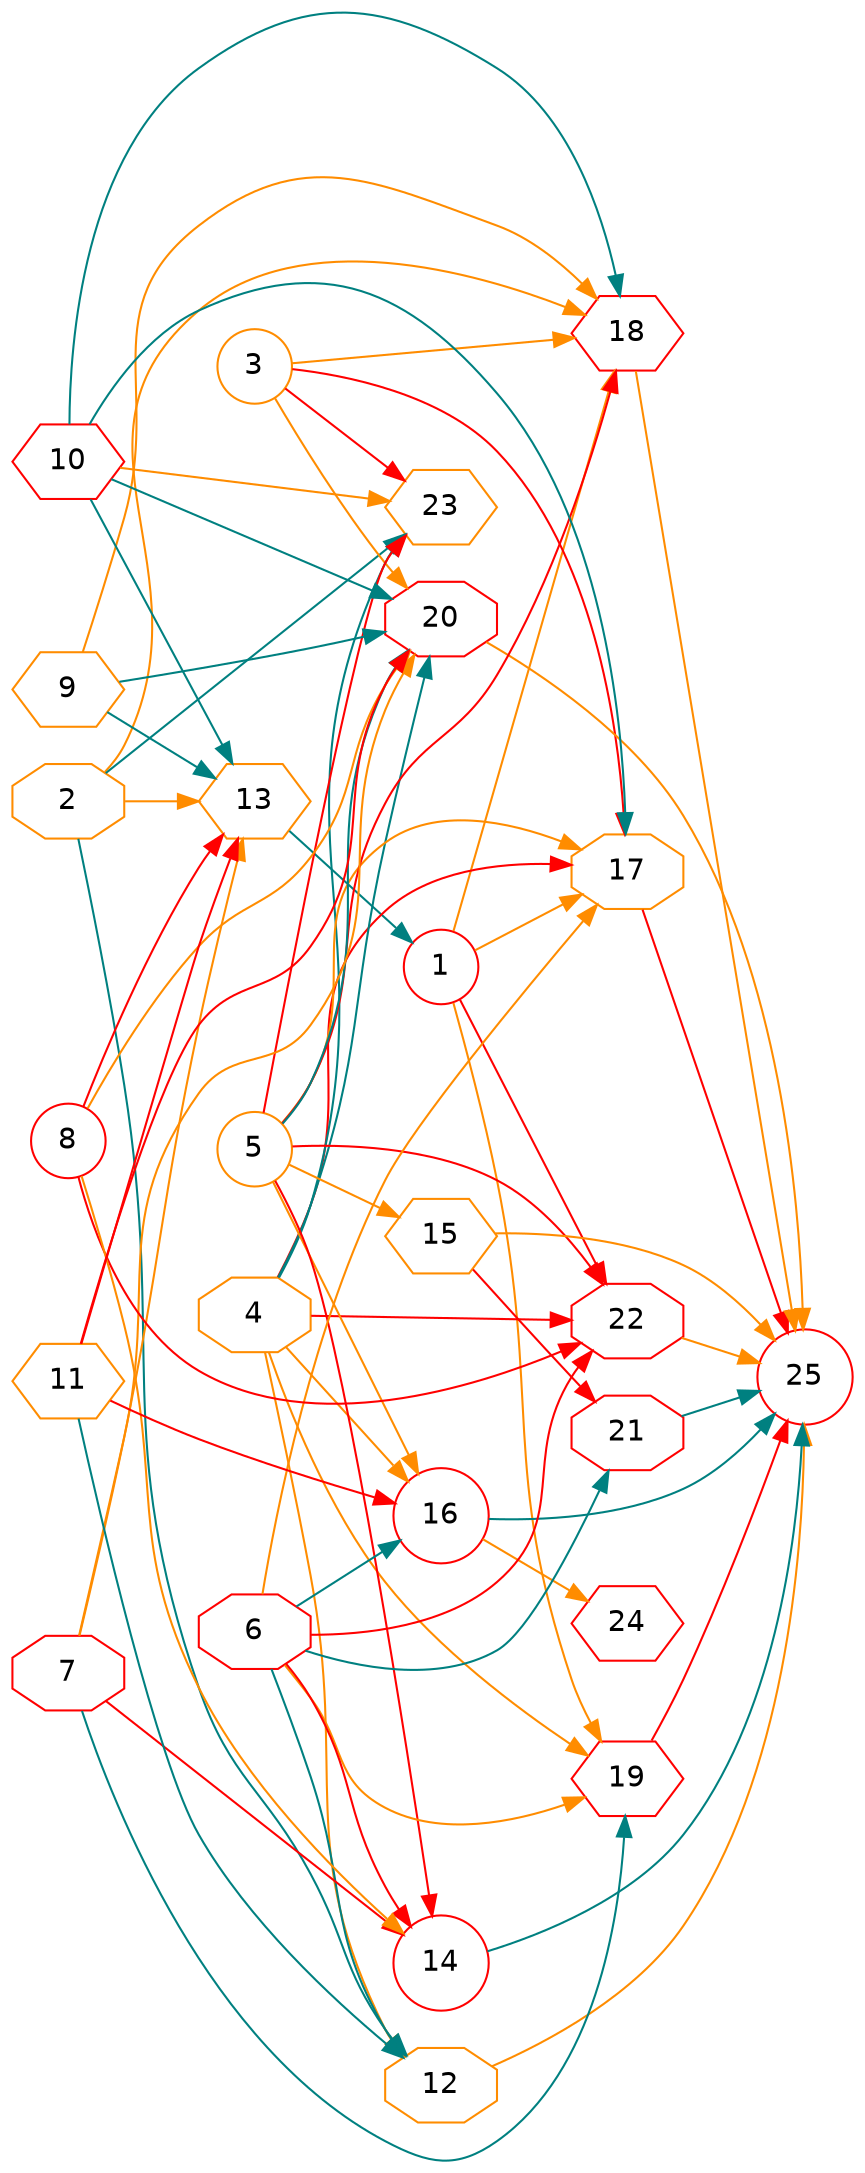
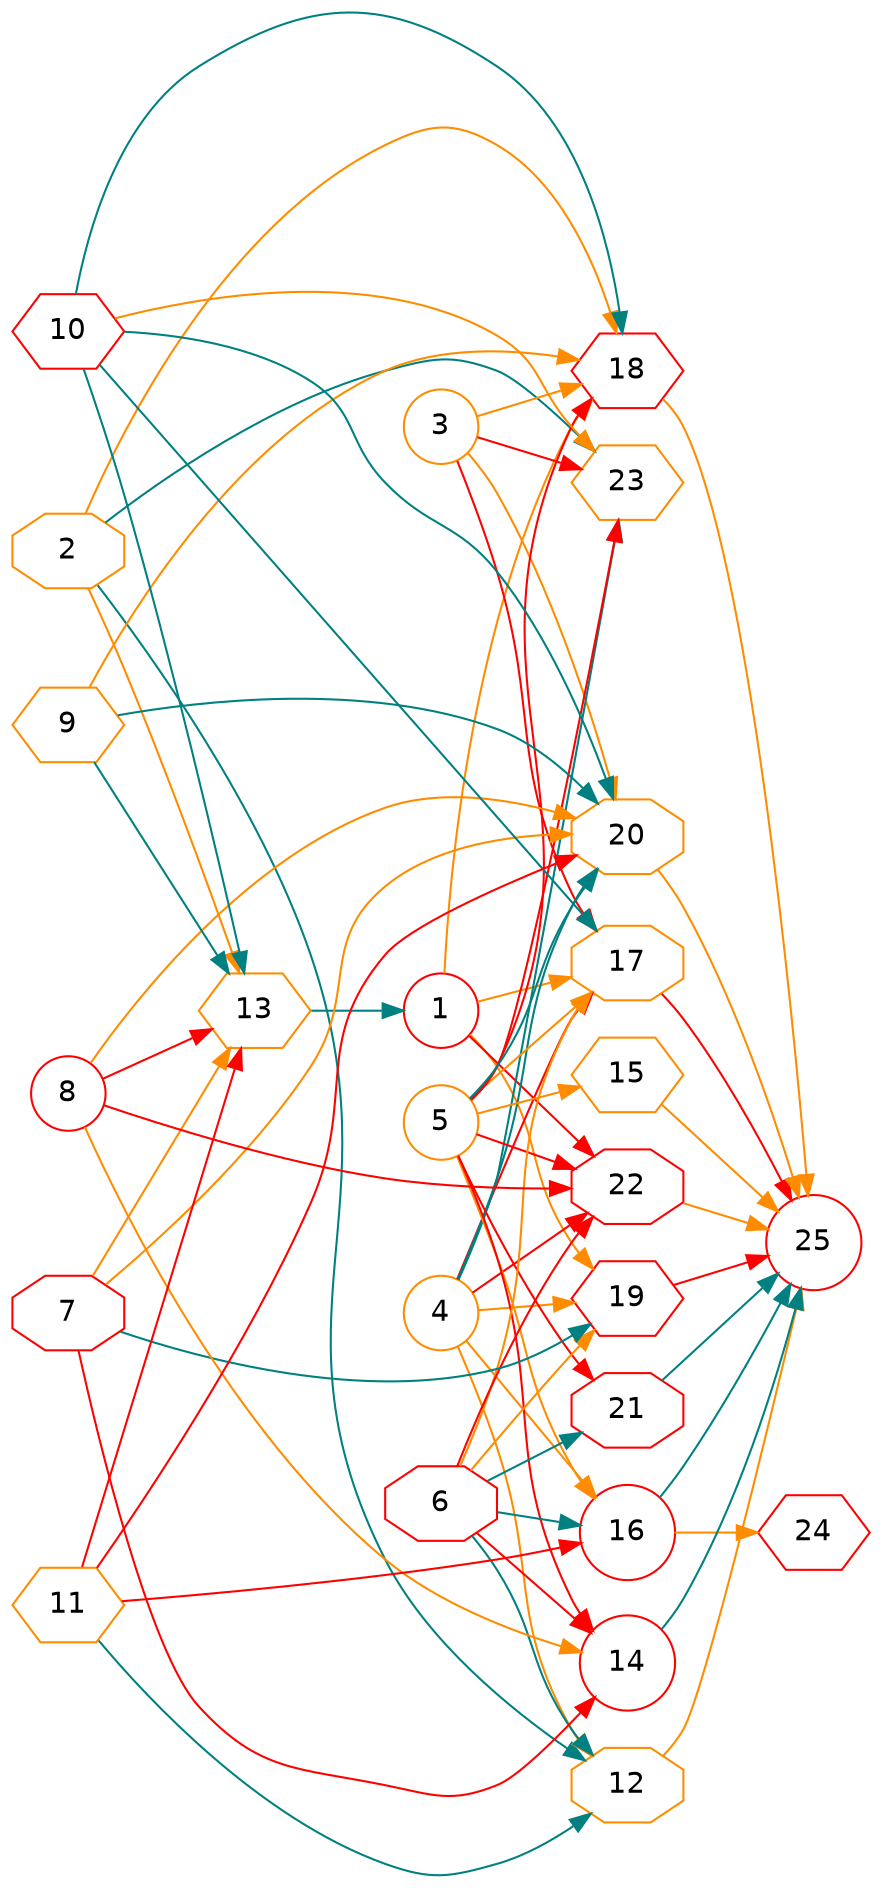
(441, 619) -> (627, 837)
(255, 1315) -> (441, 1313)
(532, 1334) -> (514, 1263)
